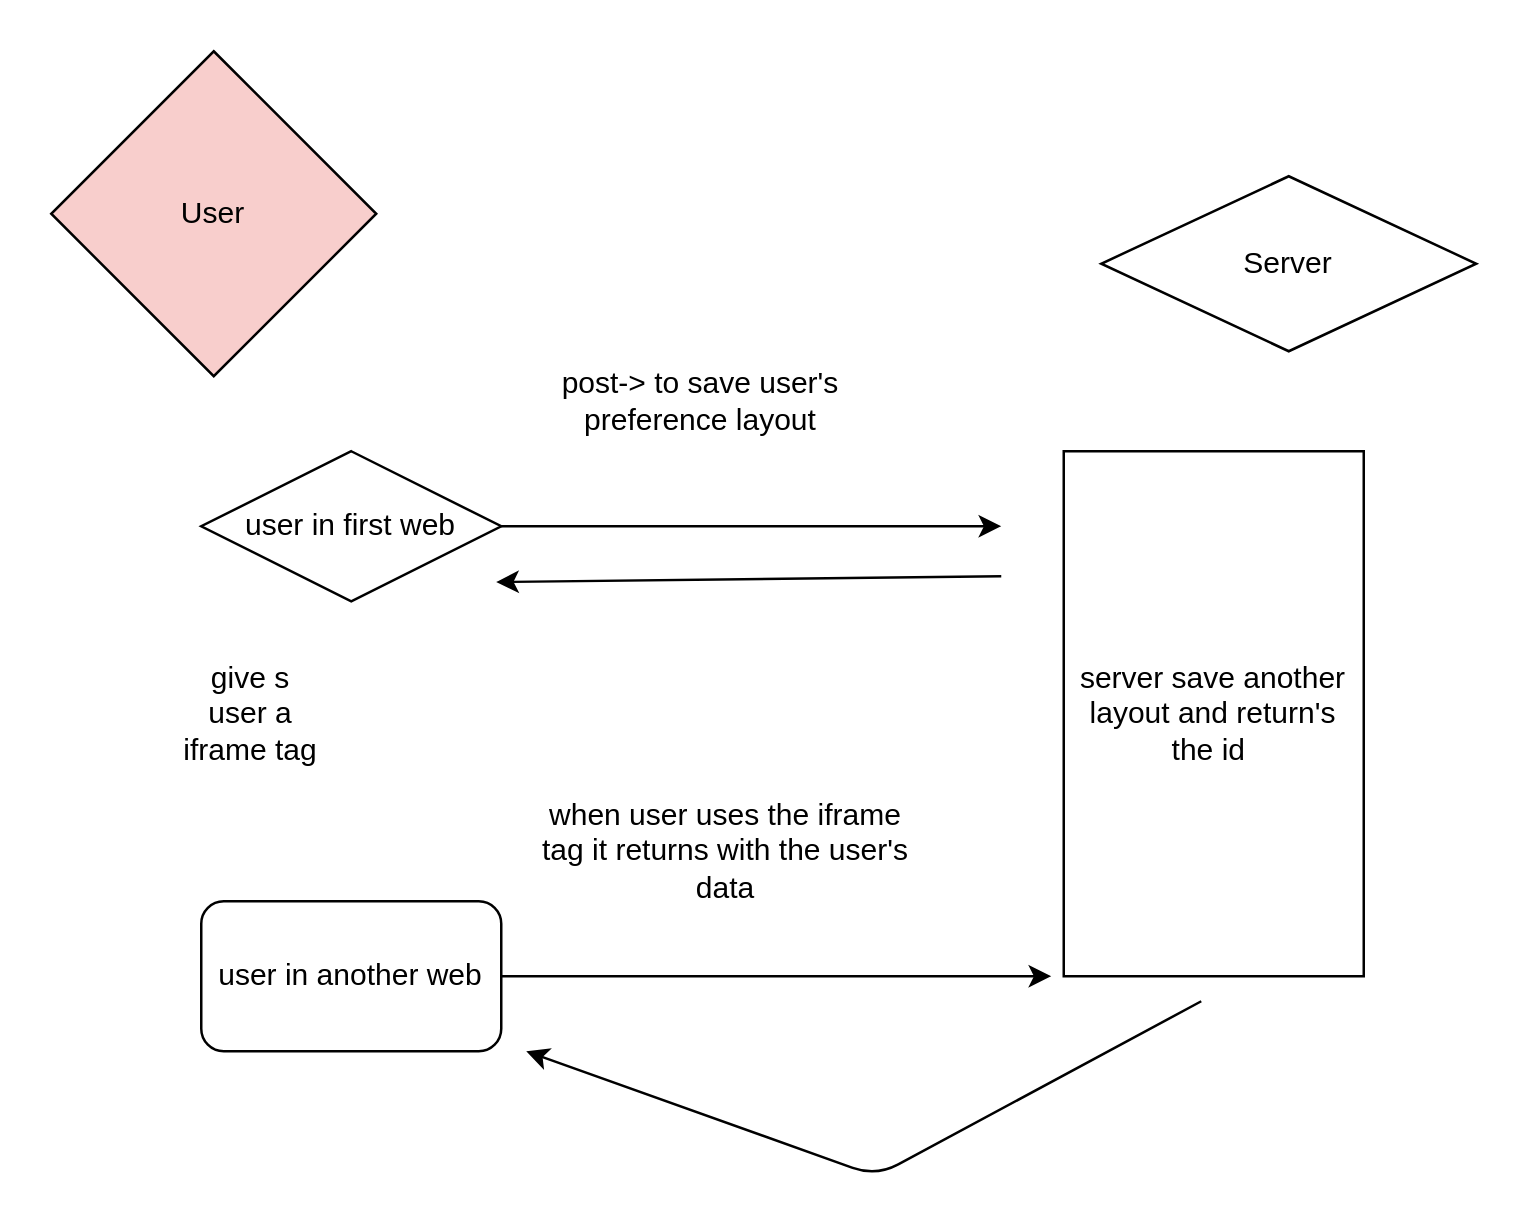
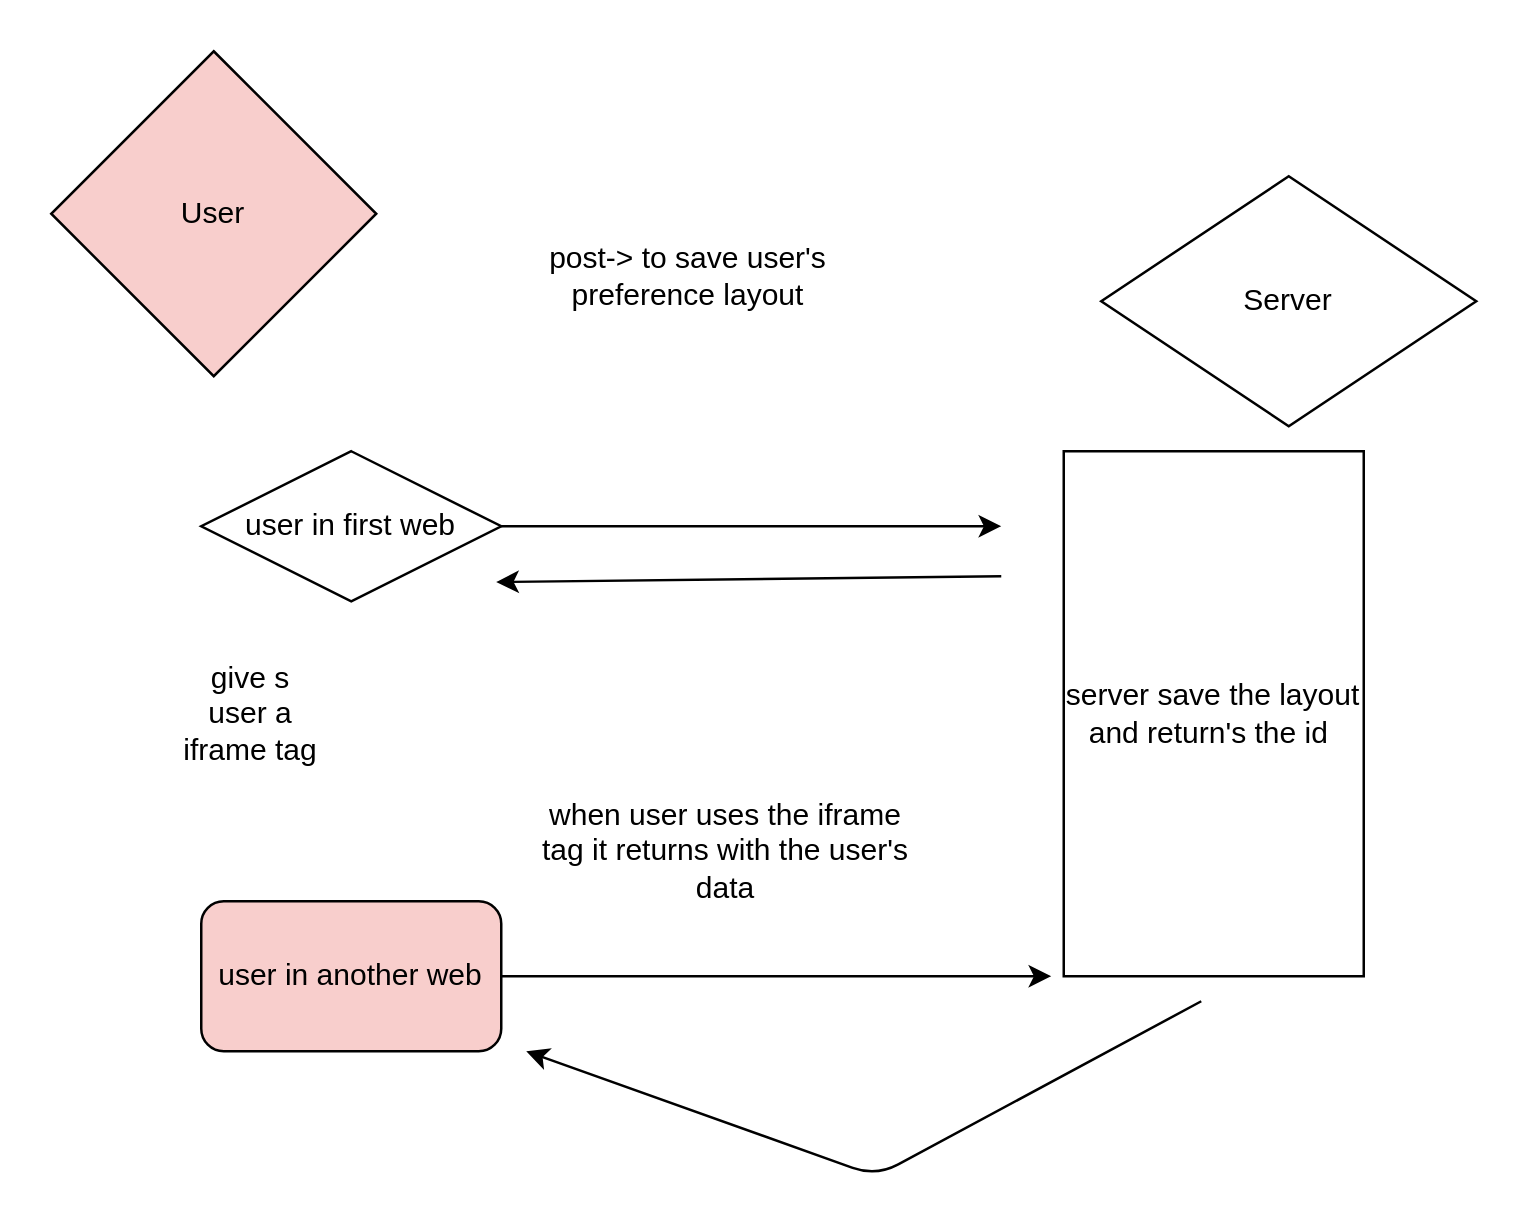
(1289, 264) -> (1289, 301)
(701, 401) -> (689, 276)
(1214, 714) -> (1214, 714)
(351, 976) -> (351, 976)
